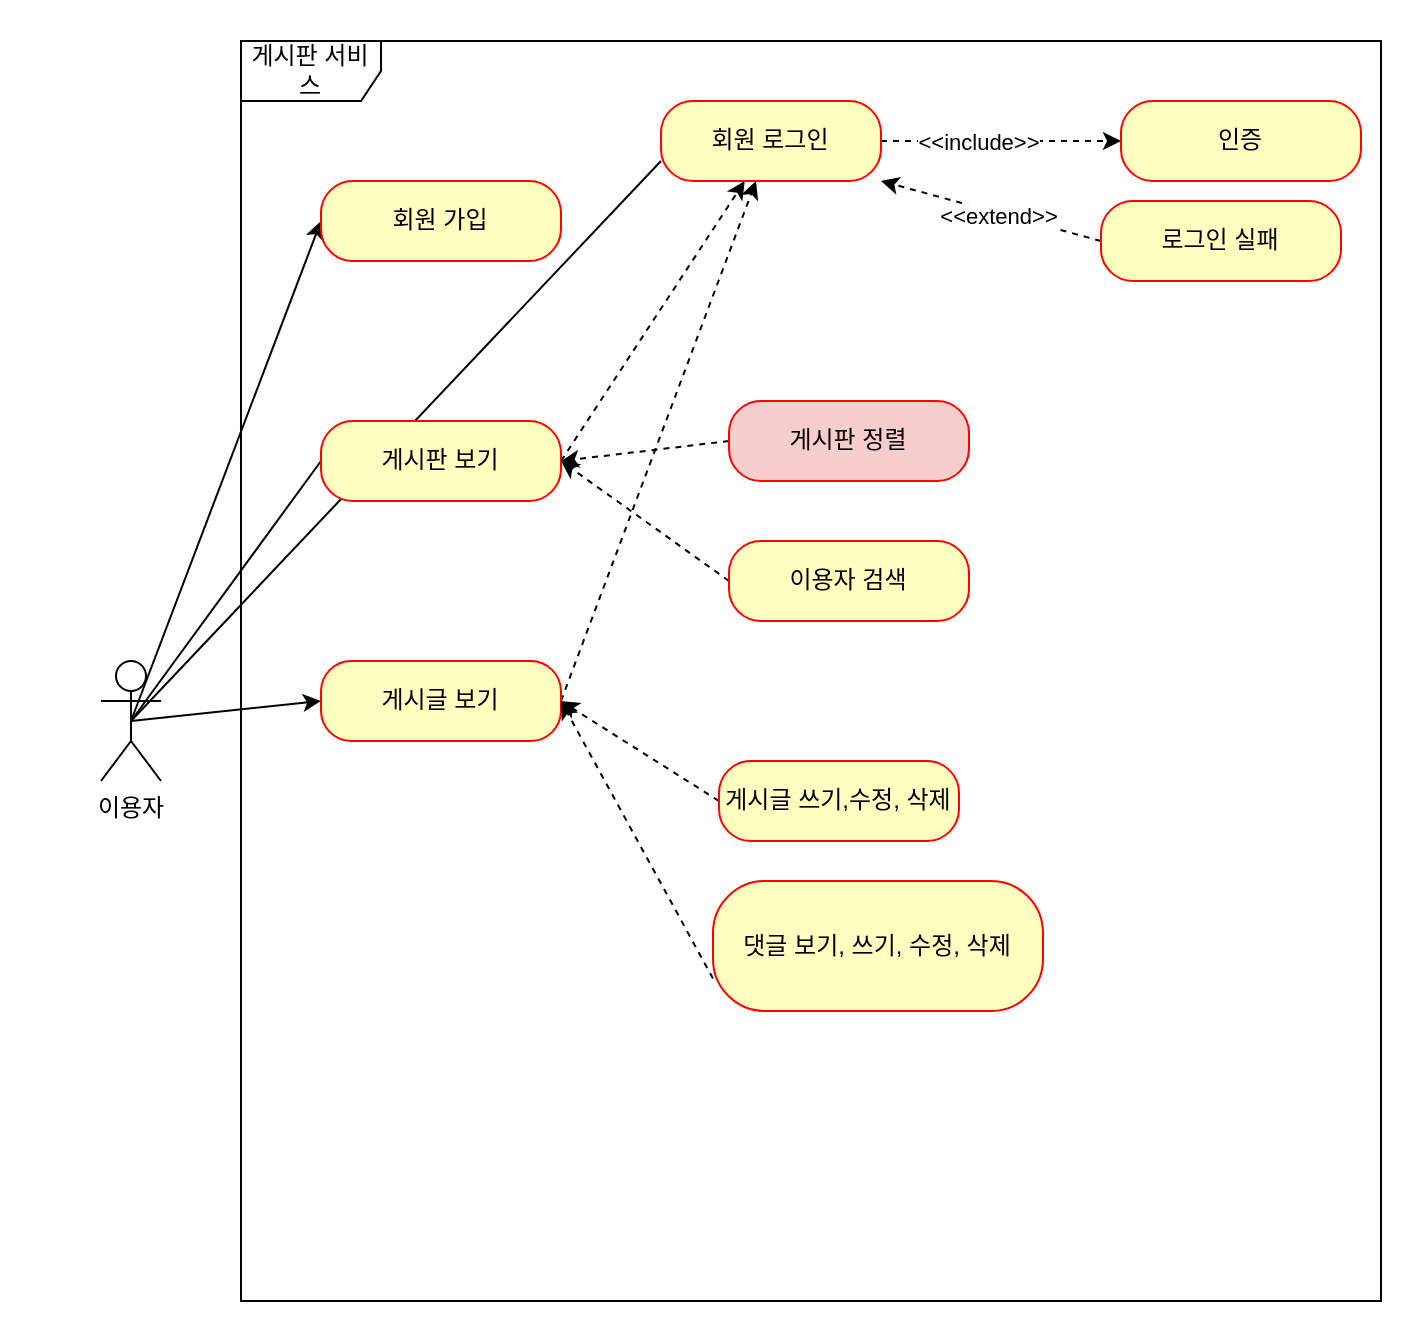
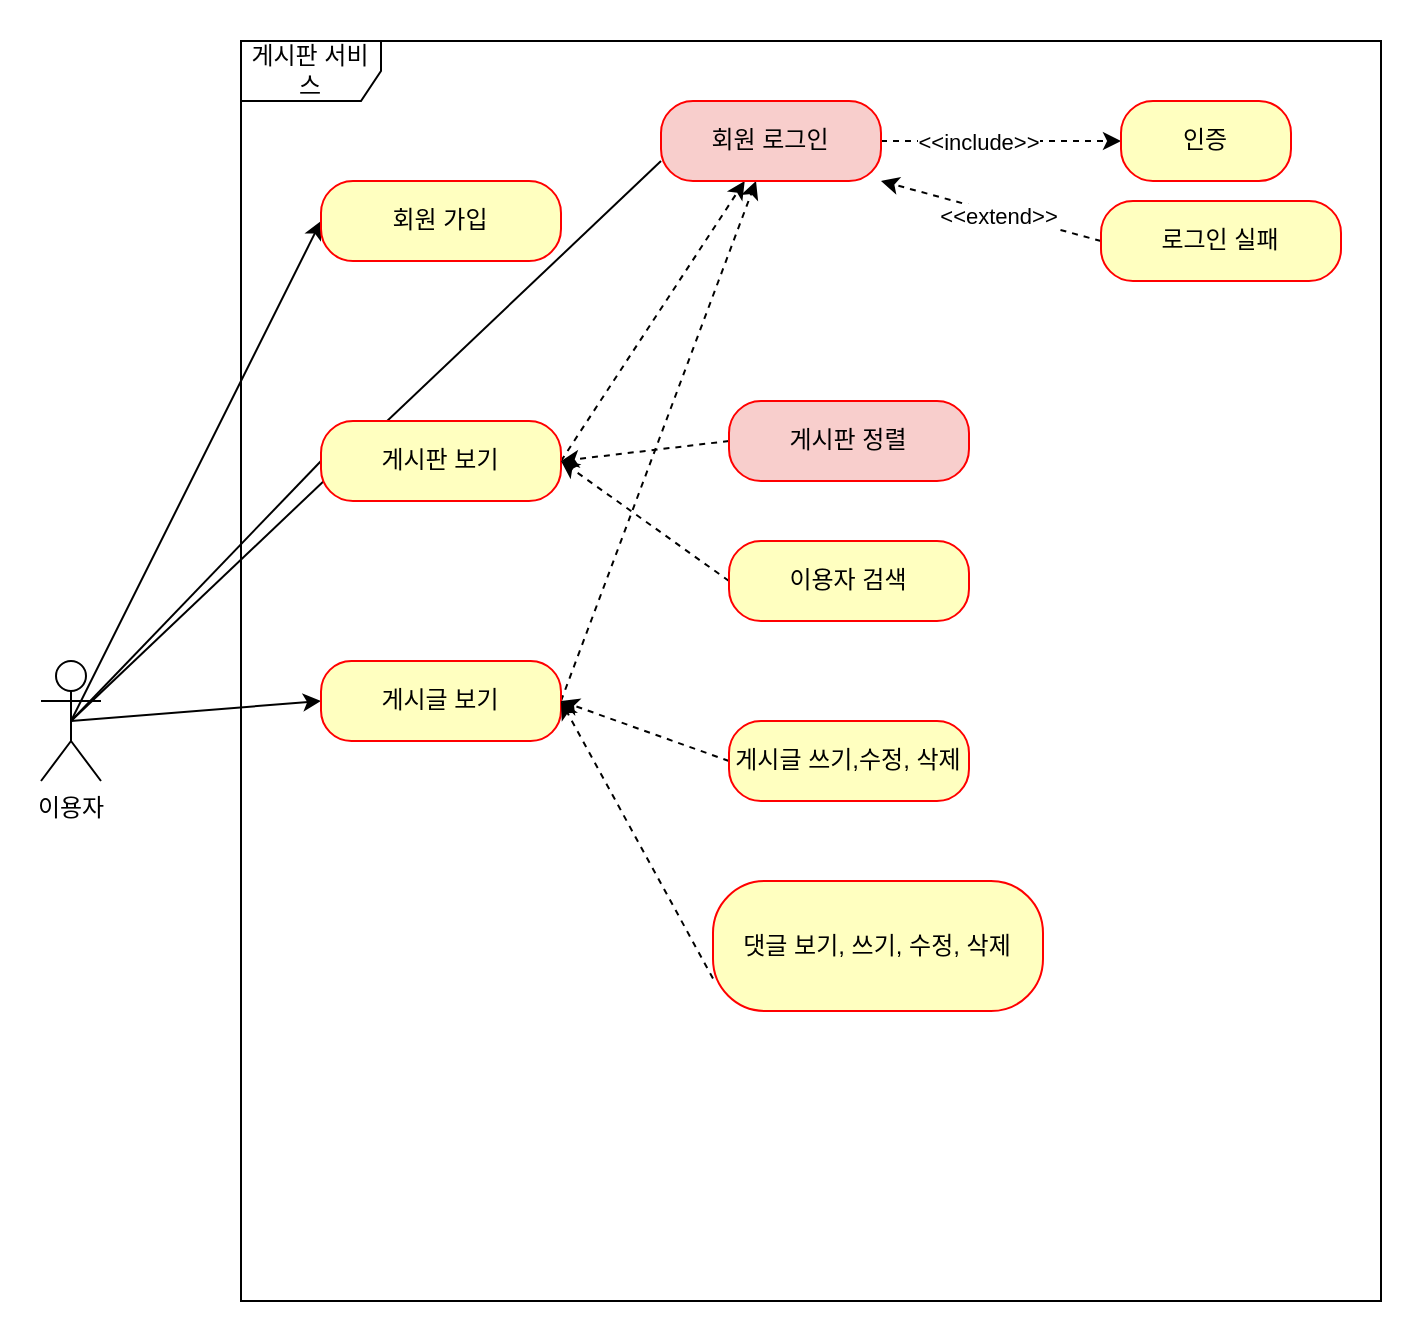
(771, 141) -> (771, 141)
(1241, 141) -> (1206, 141)
(131, 721) -> (71, 721)
(839, 801) -> (849, 761)
